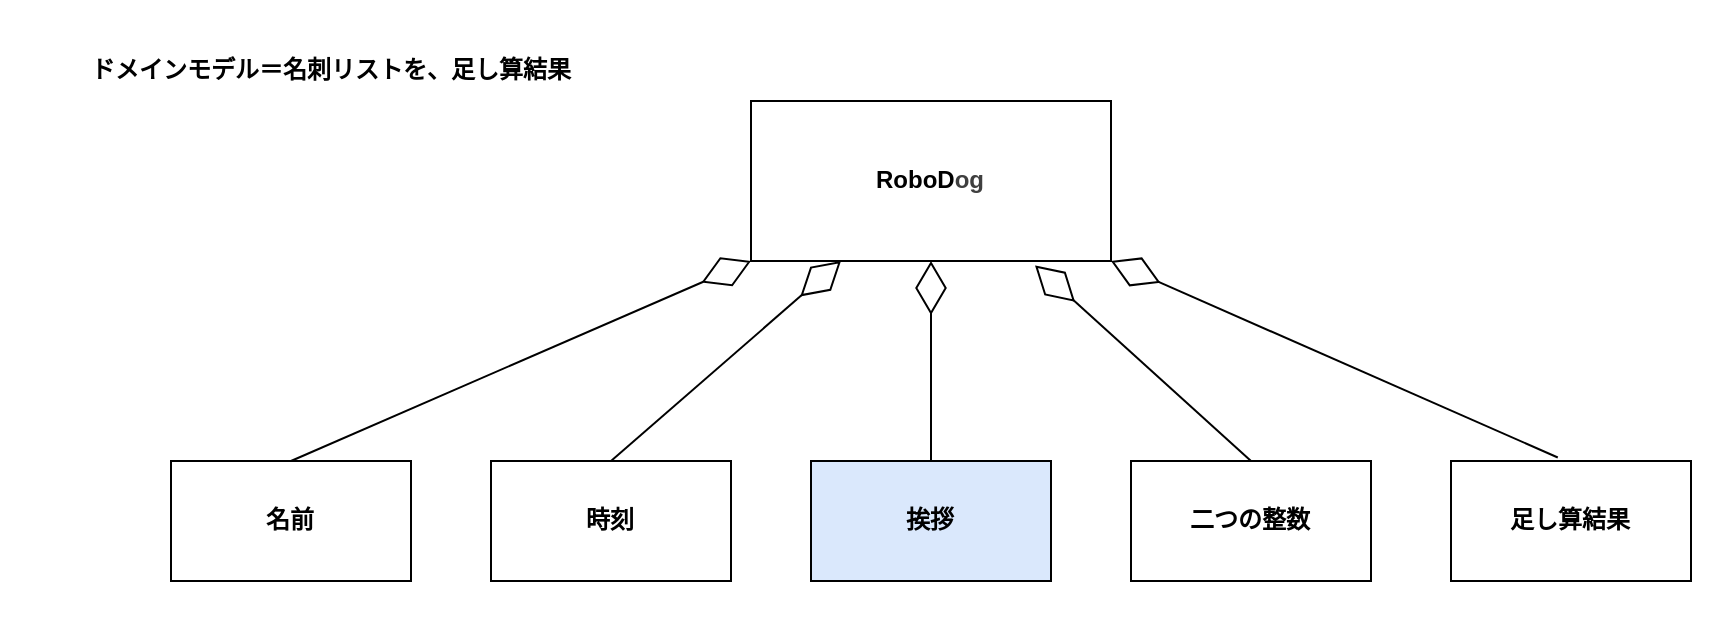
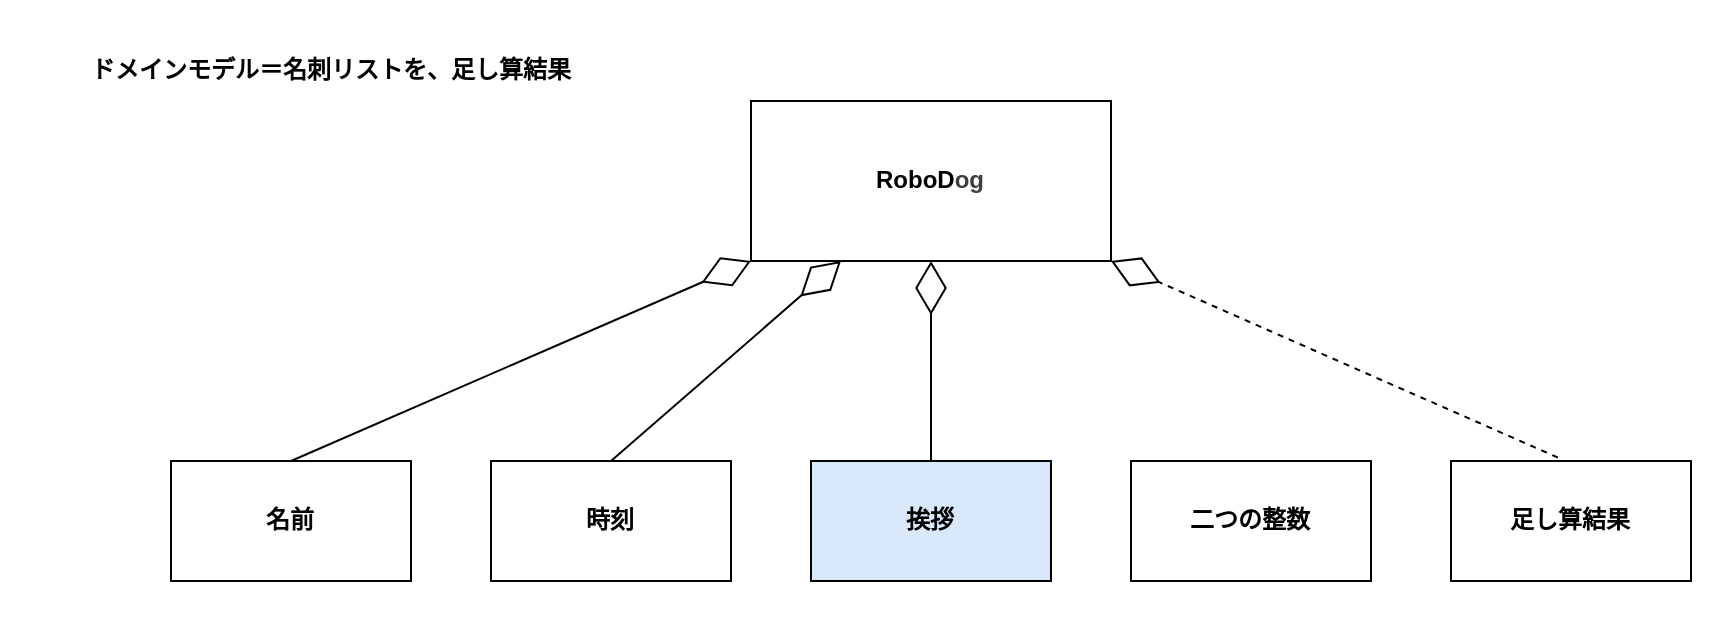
(1358, 370) -> (1358, 370)
(1163, 381) -> none
